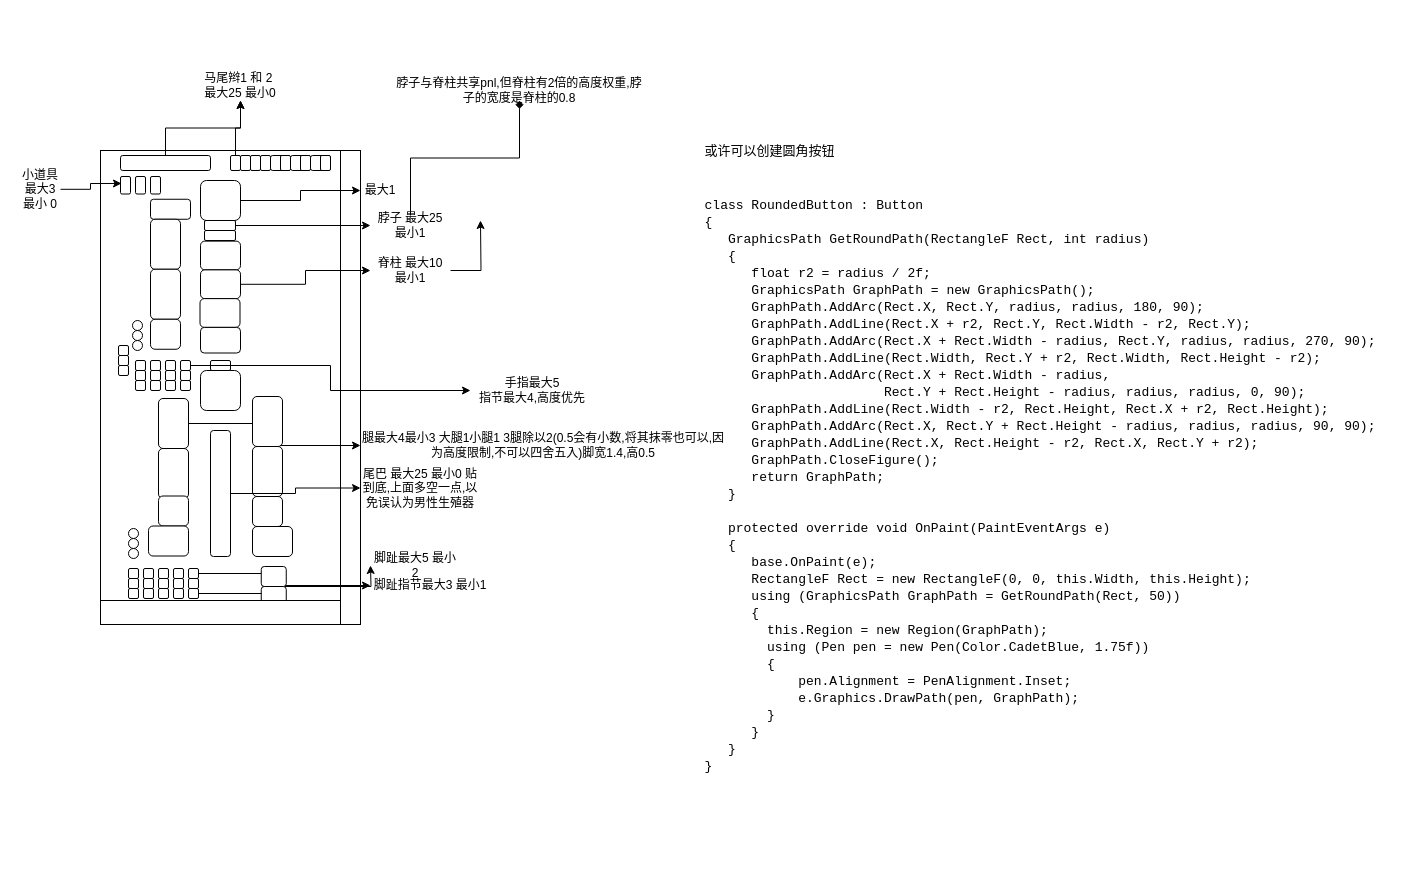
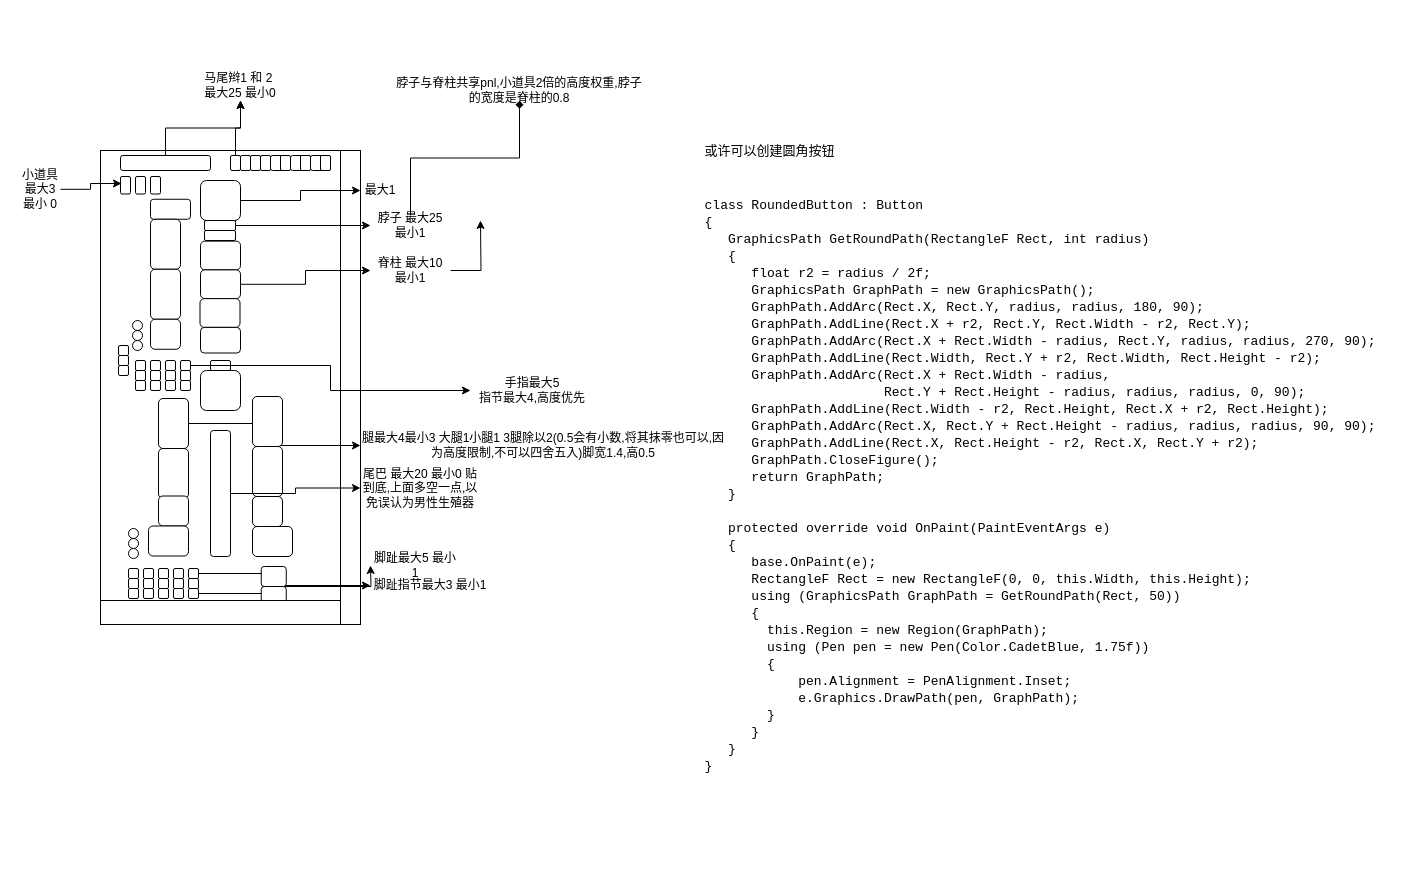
(520, 91) -> (520, 91)
(421, 489) -> (421, 489)
(416, 566) -> (416, 566)
